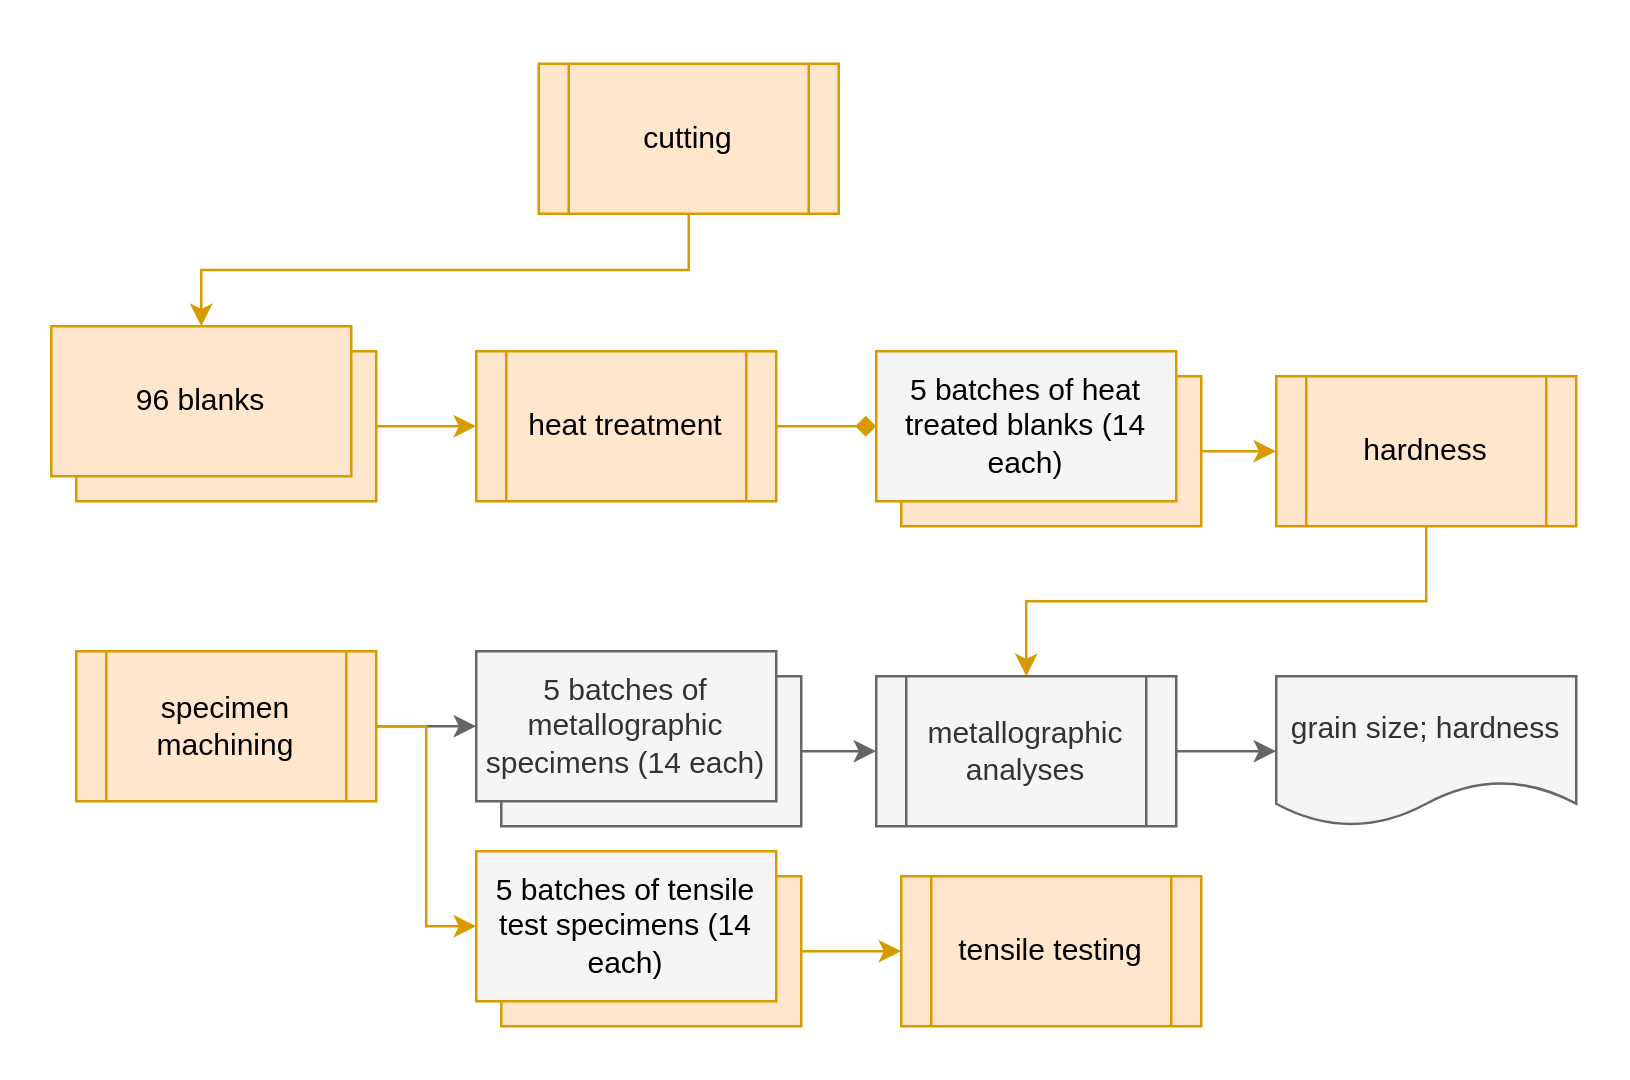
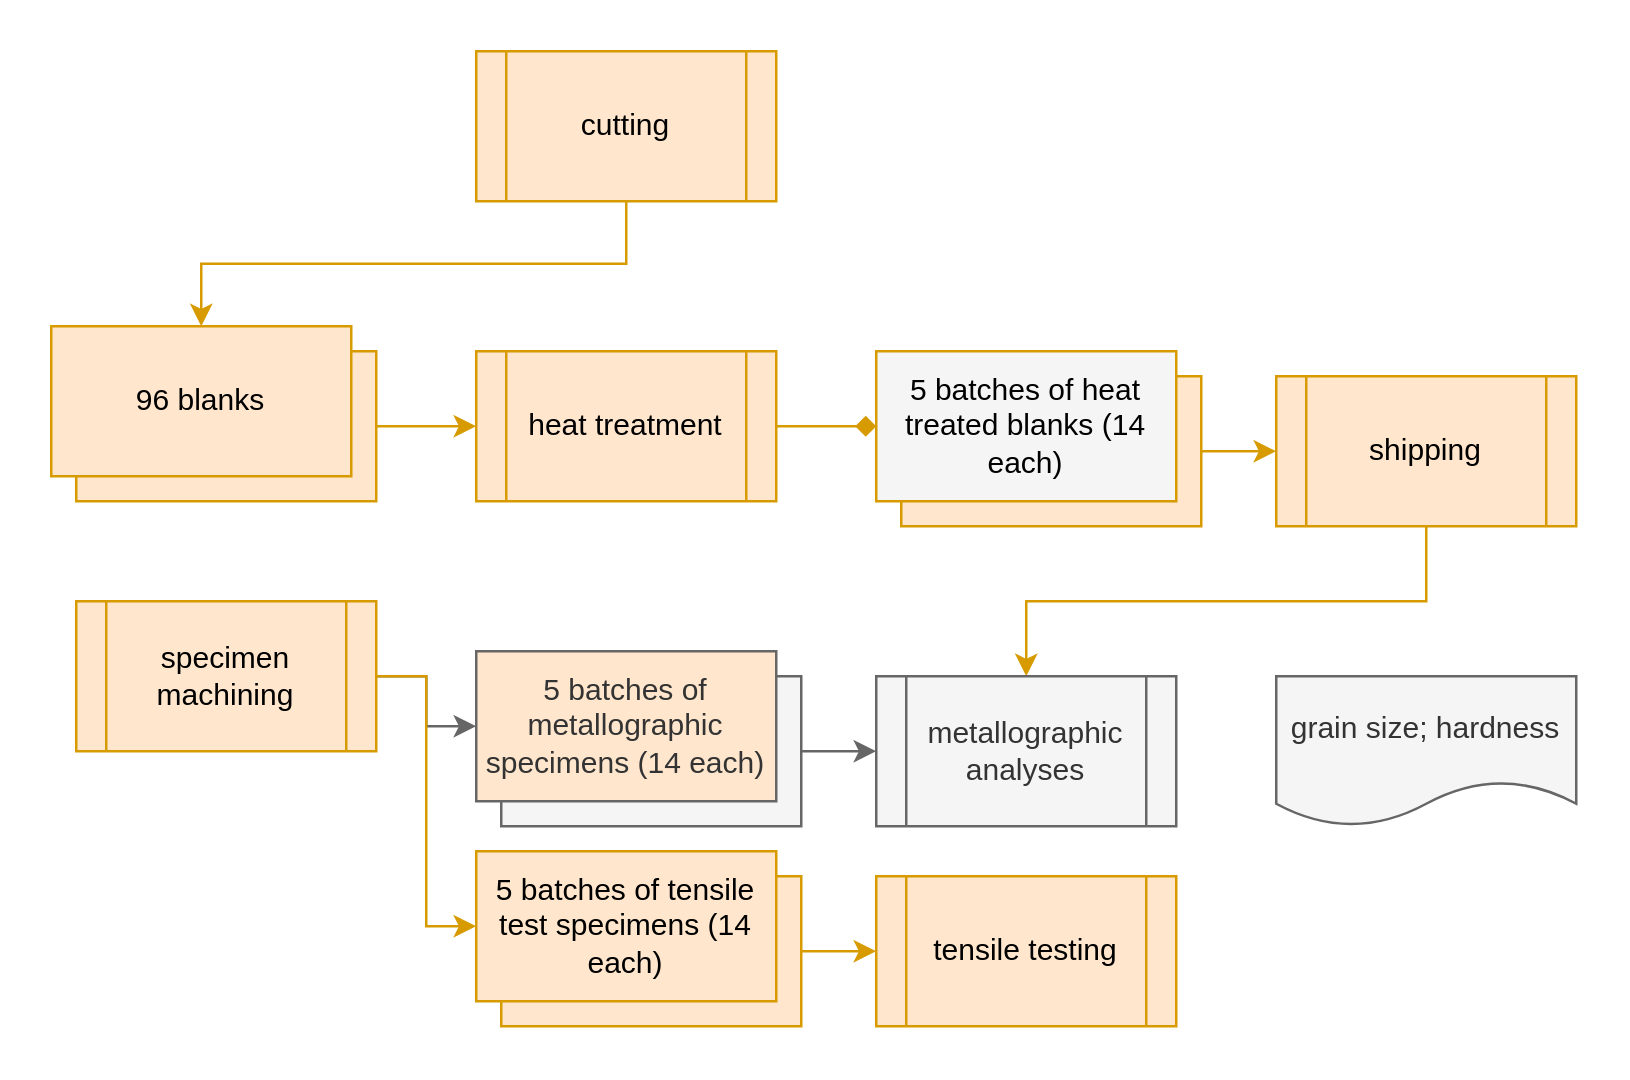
(689, 139) -> (626, 126)
(1426, 451) -> (1426, 451)
(226, 726) -> (226, 676)
(626, 726) -> (626, 726)
(1218, 751) -> none
(626, 926) -> (626, 926)
(1051, 951) -> (1026, 951)
